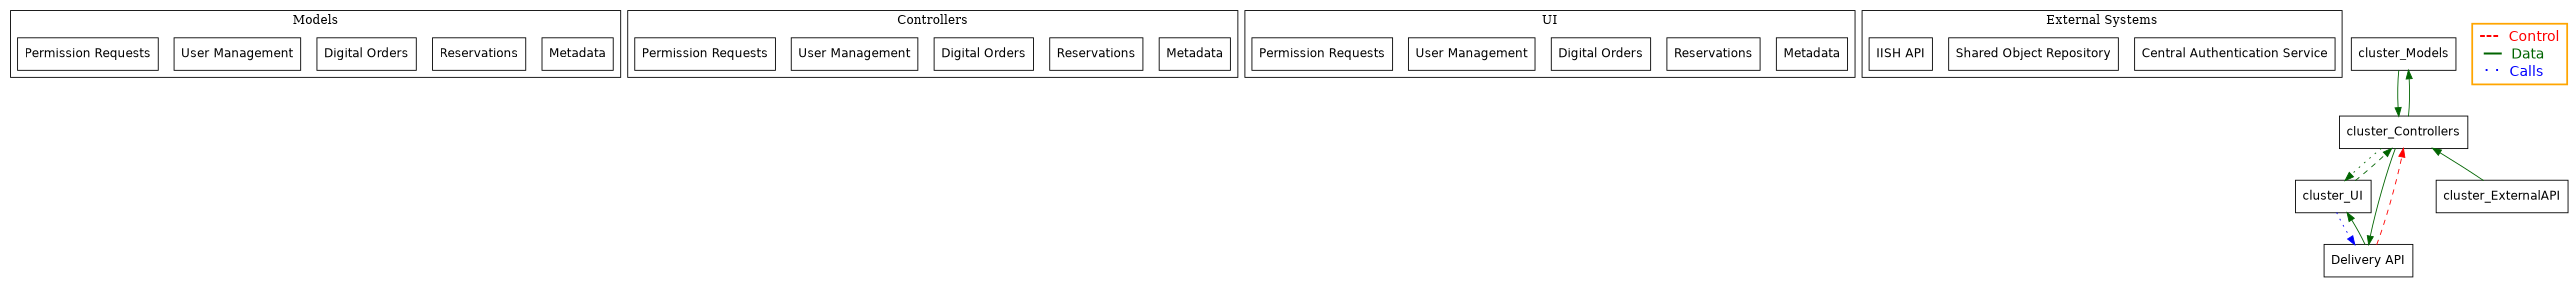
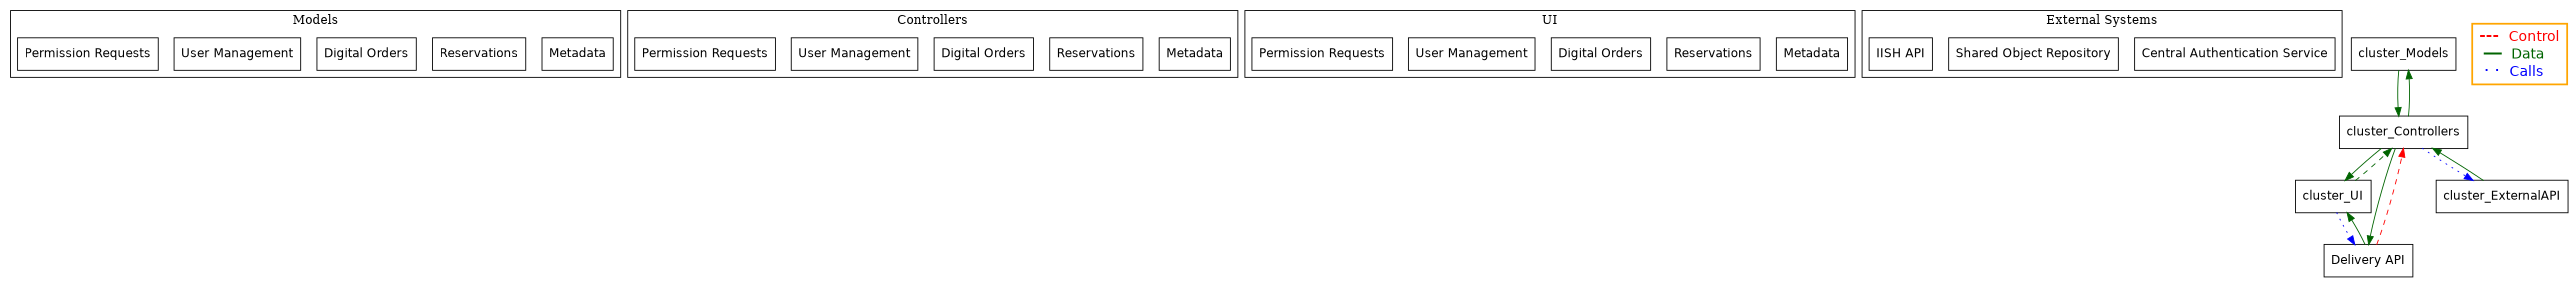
(2366, 161) -> (2366, 161)
none -> (2444, 162)
